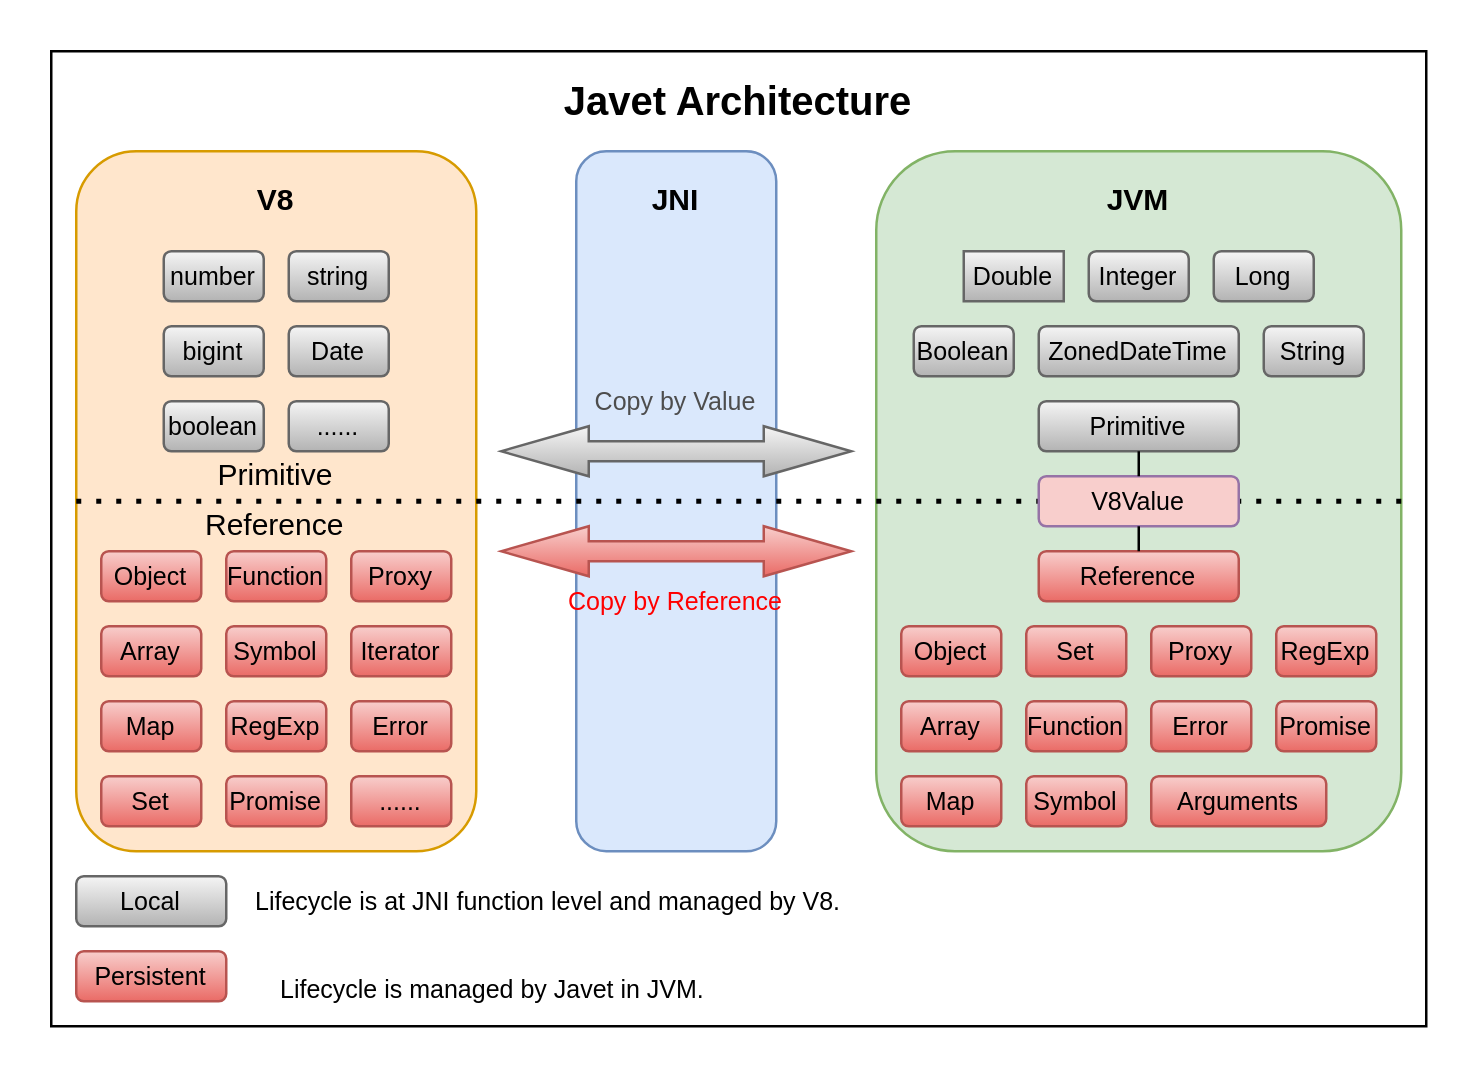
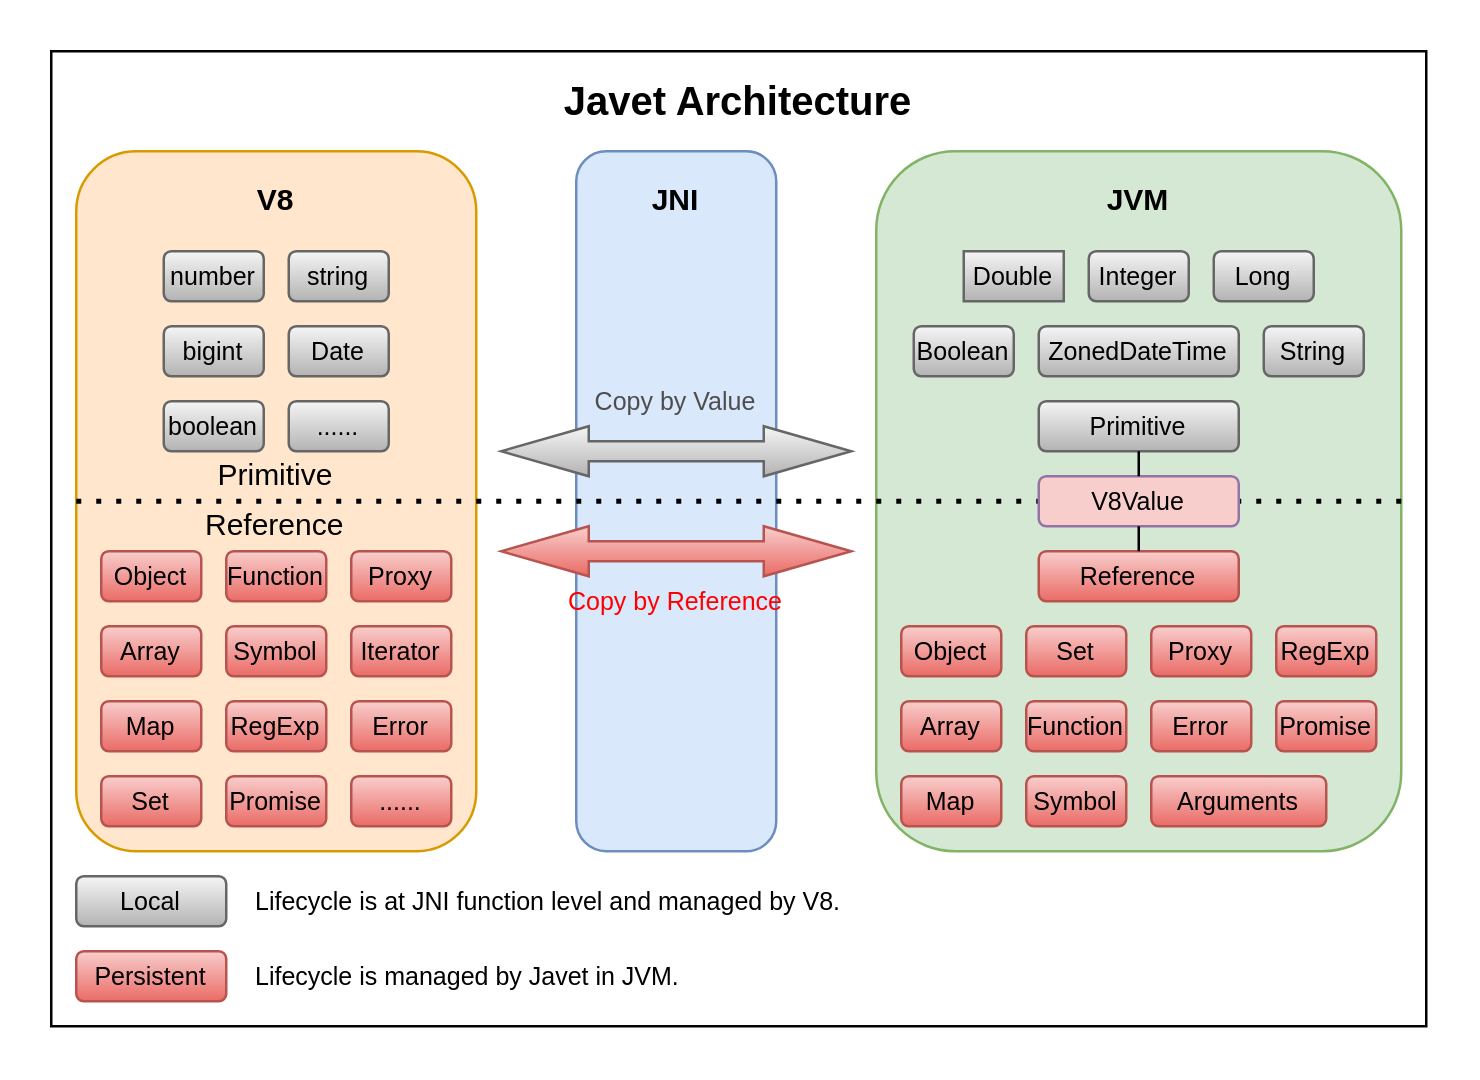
(589, 989) -> (564, 976)
